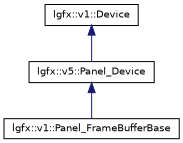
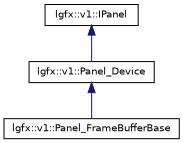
(92, 15) -> (92, 15)
(92, 72) -> (92, 72)
